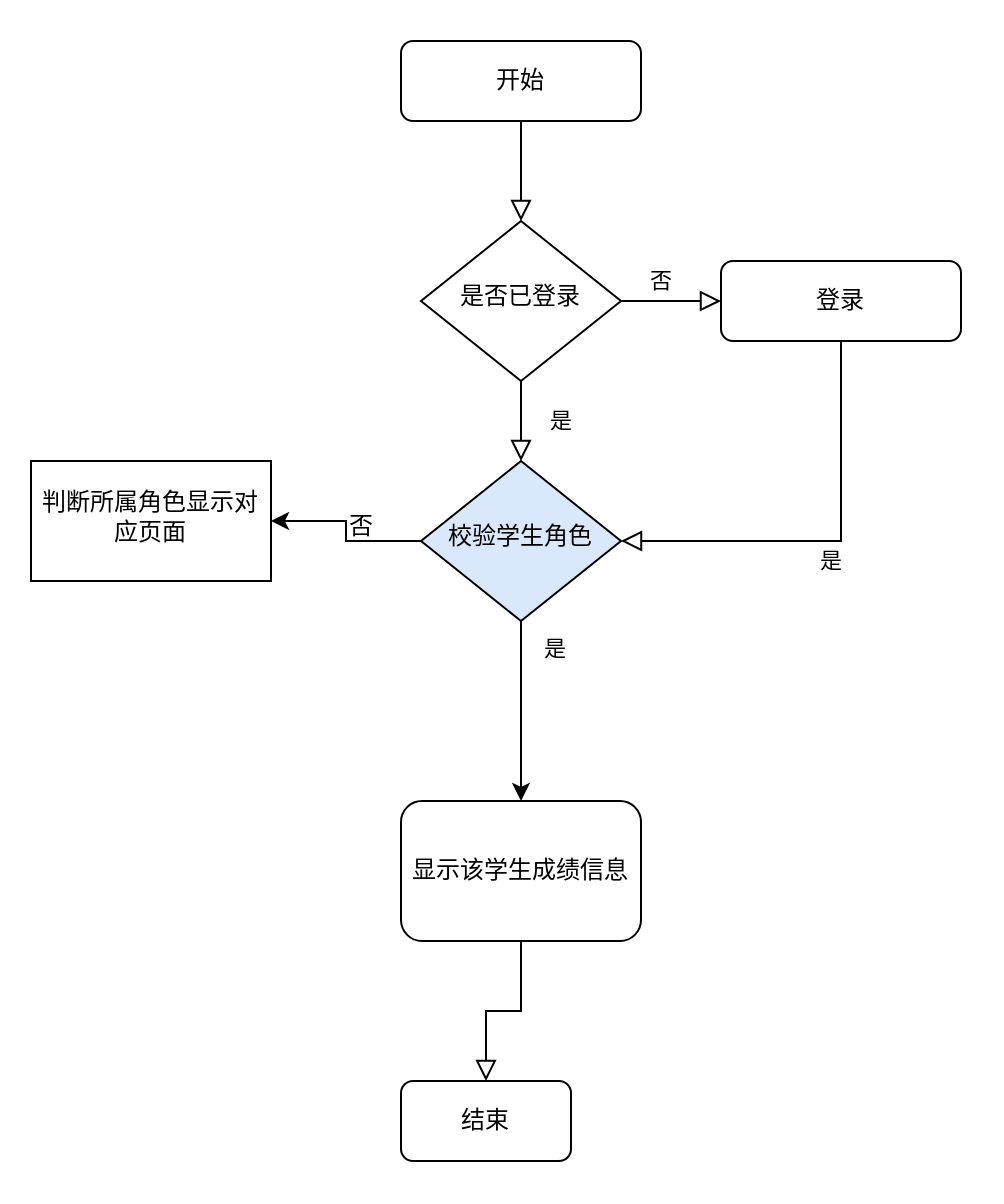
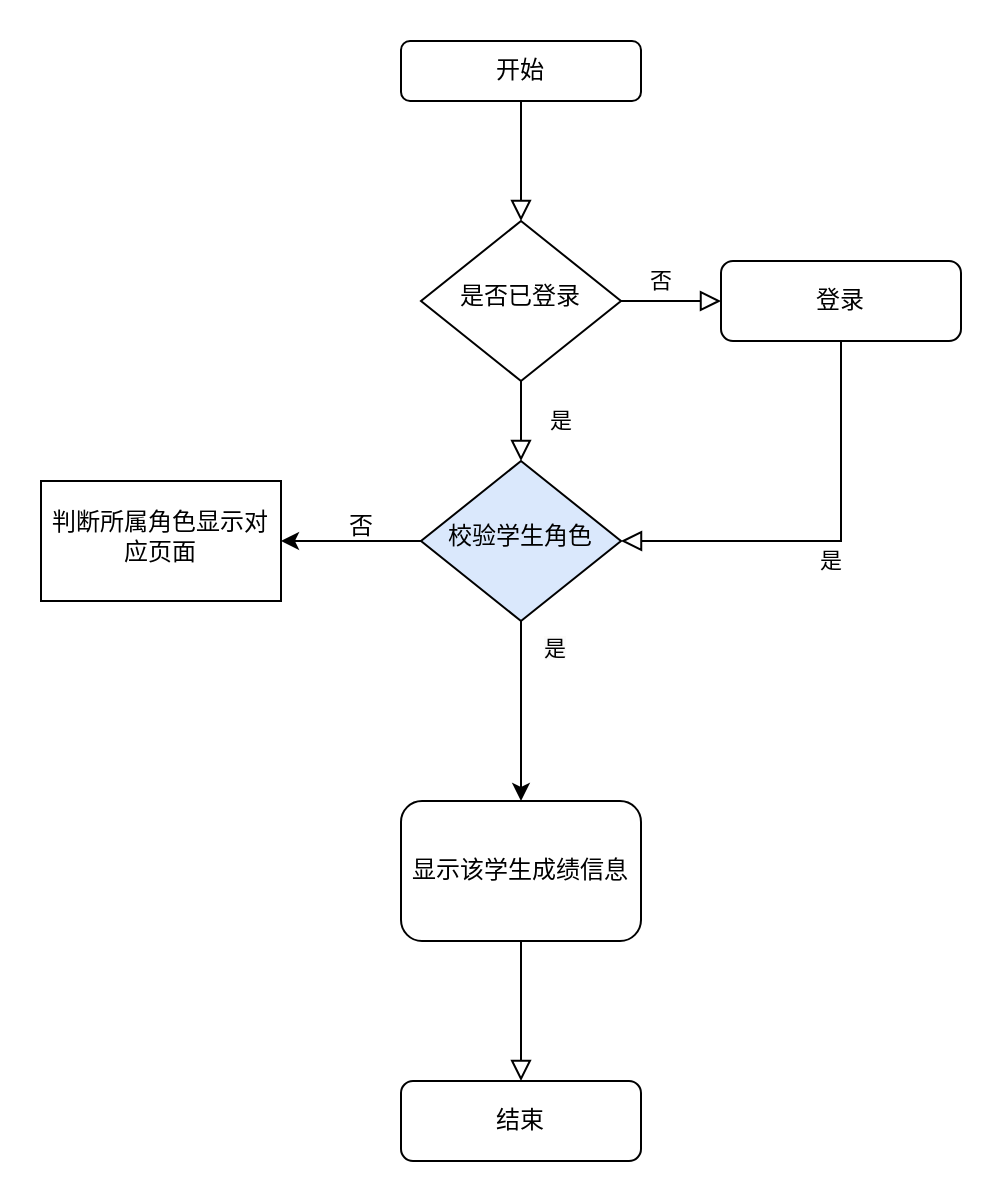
(521, 81) -> (521, 71)
(151, 521) -> (161, 541)
(486, 1121) -> (521, 1121)
